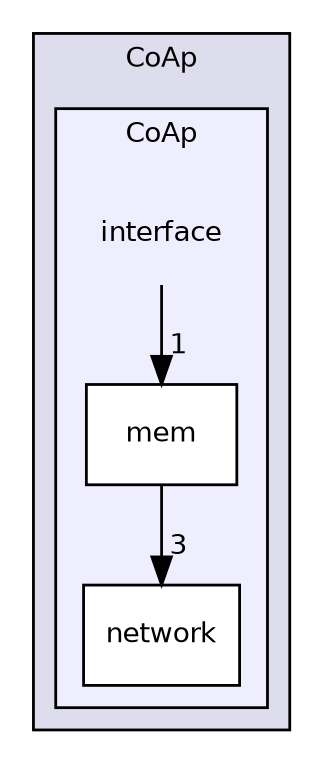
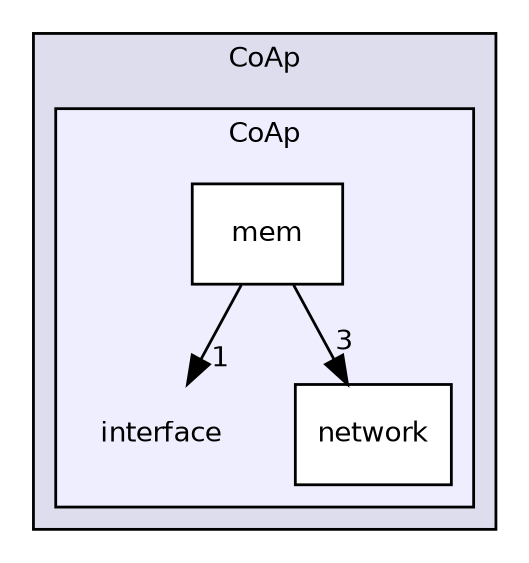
(162, 321) -> (221, 322)
